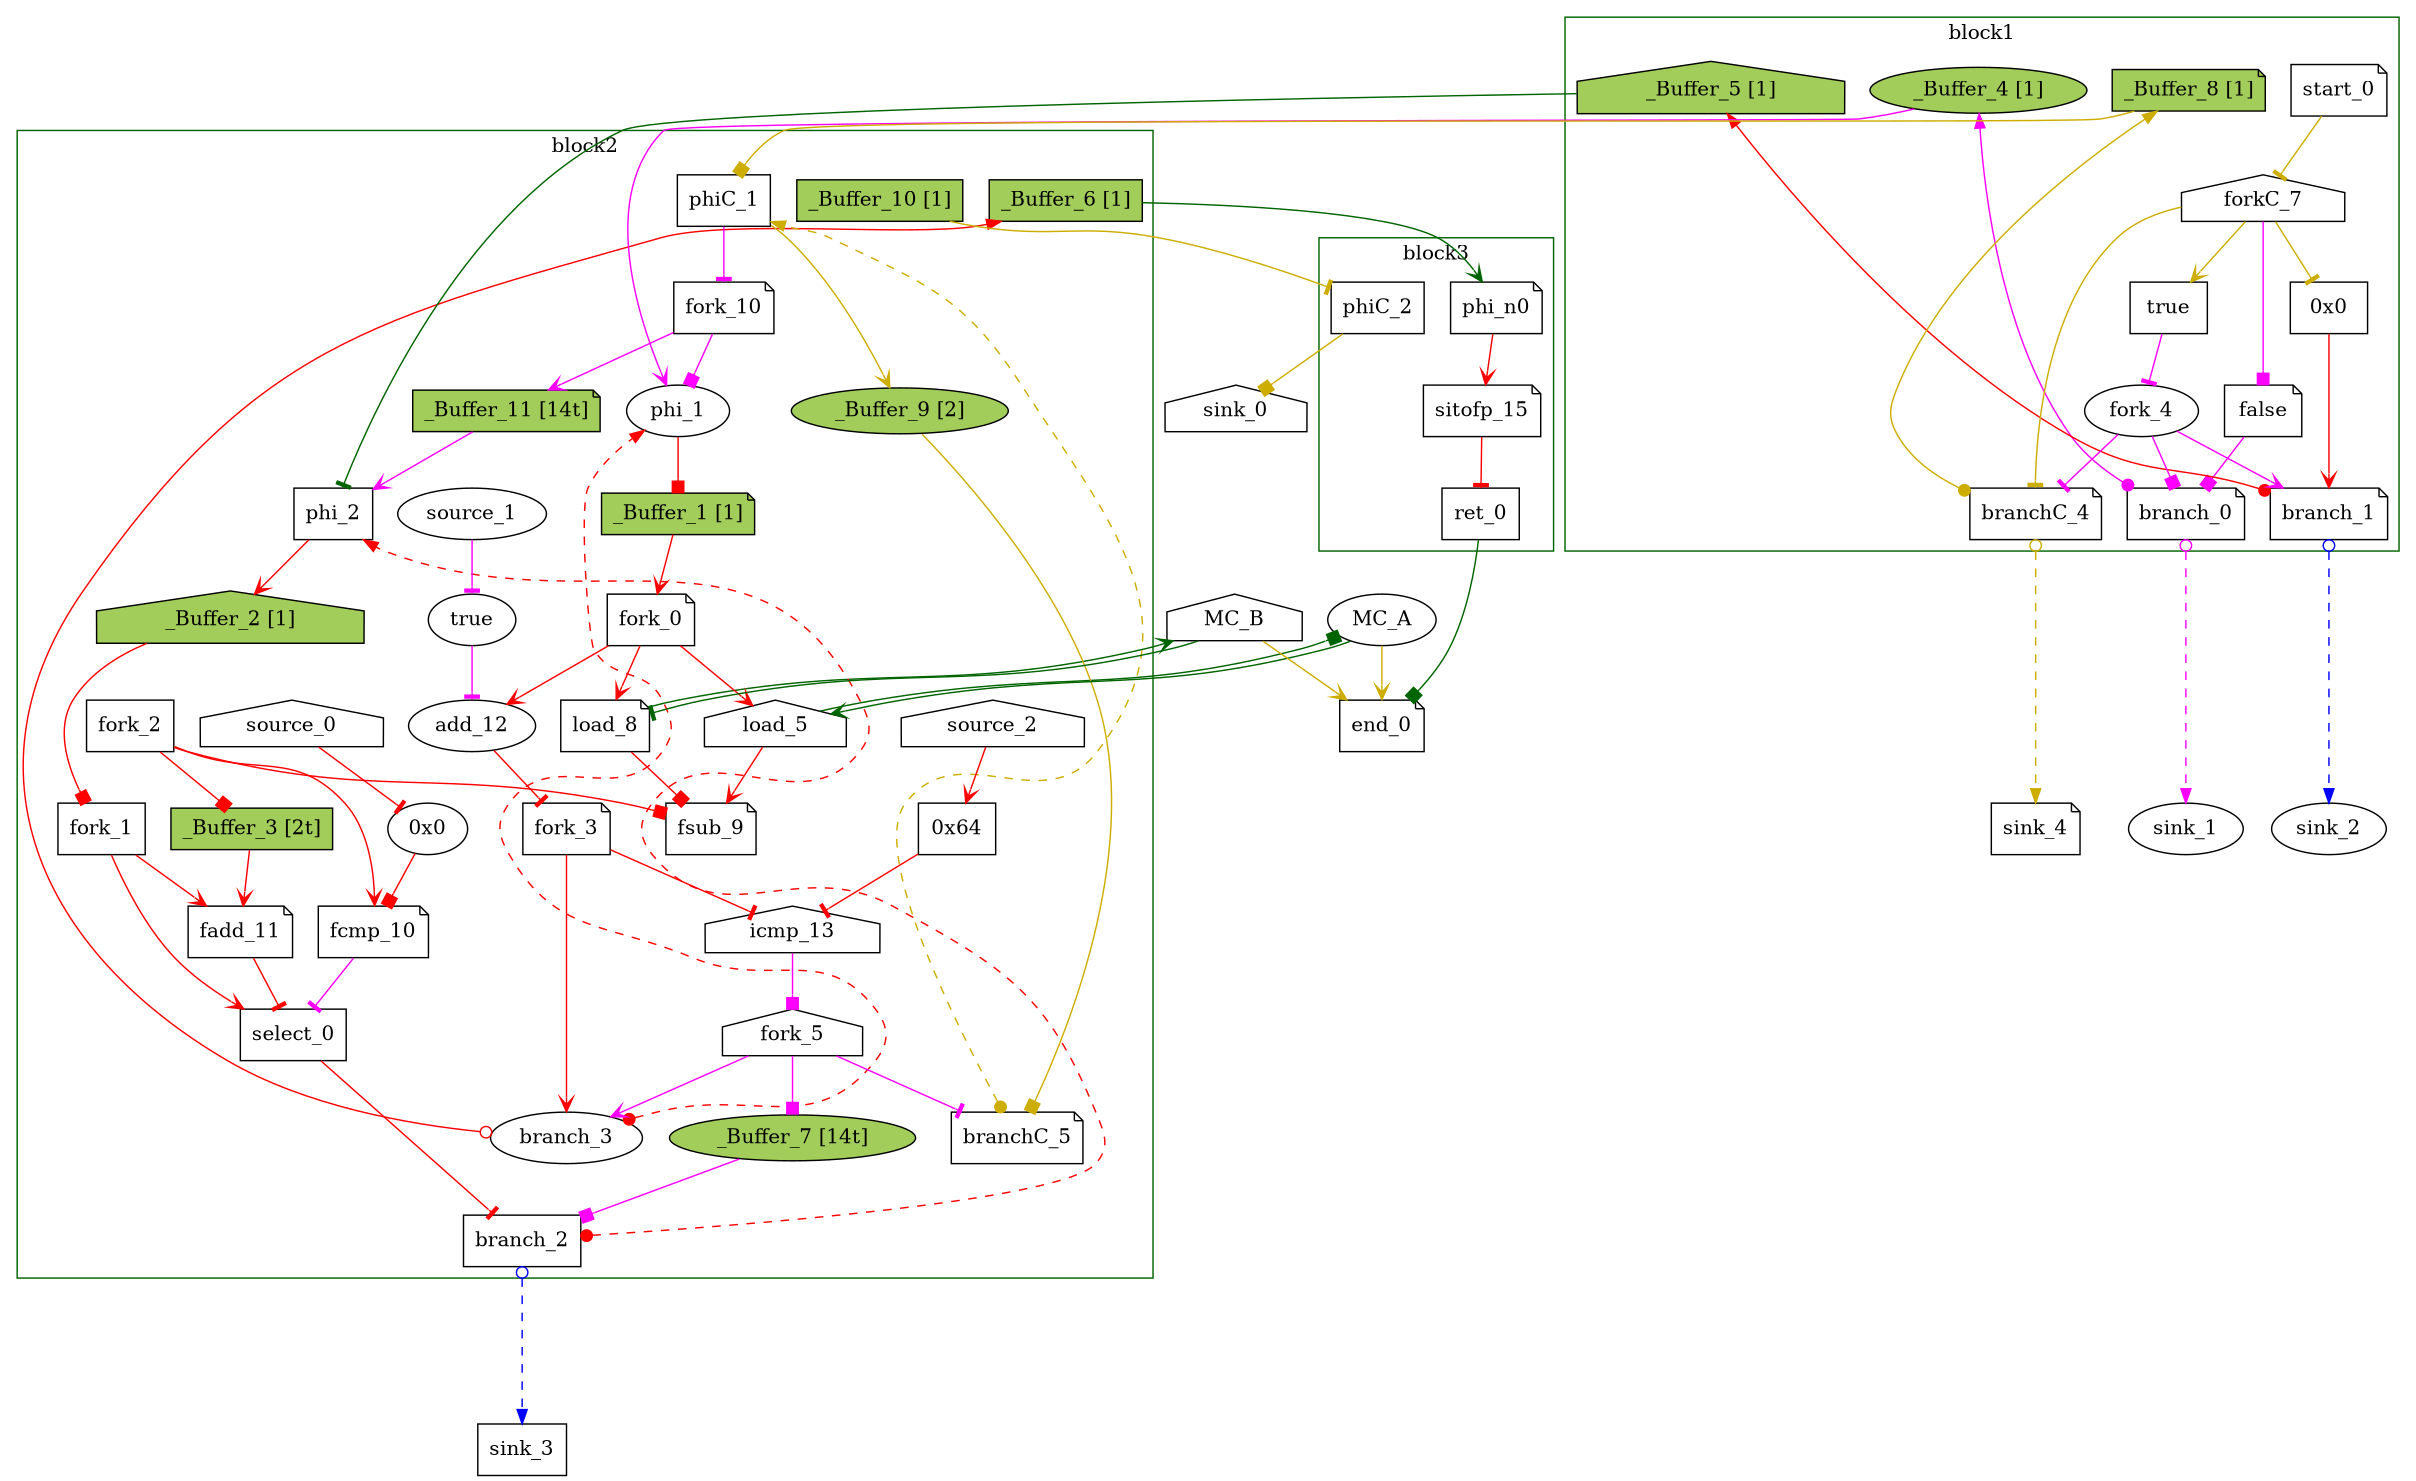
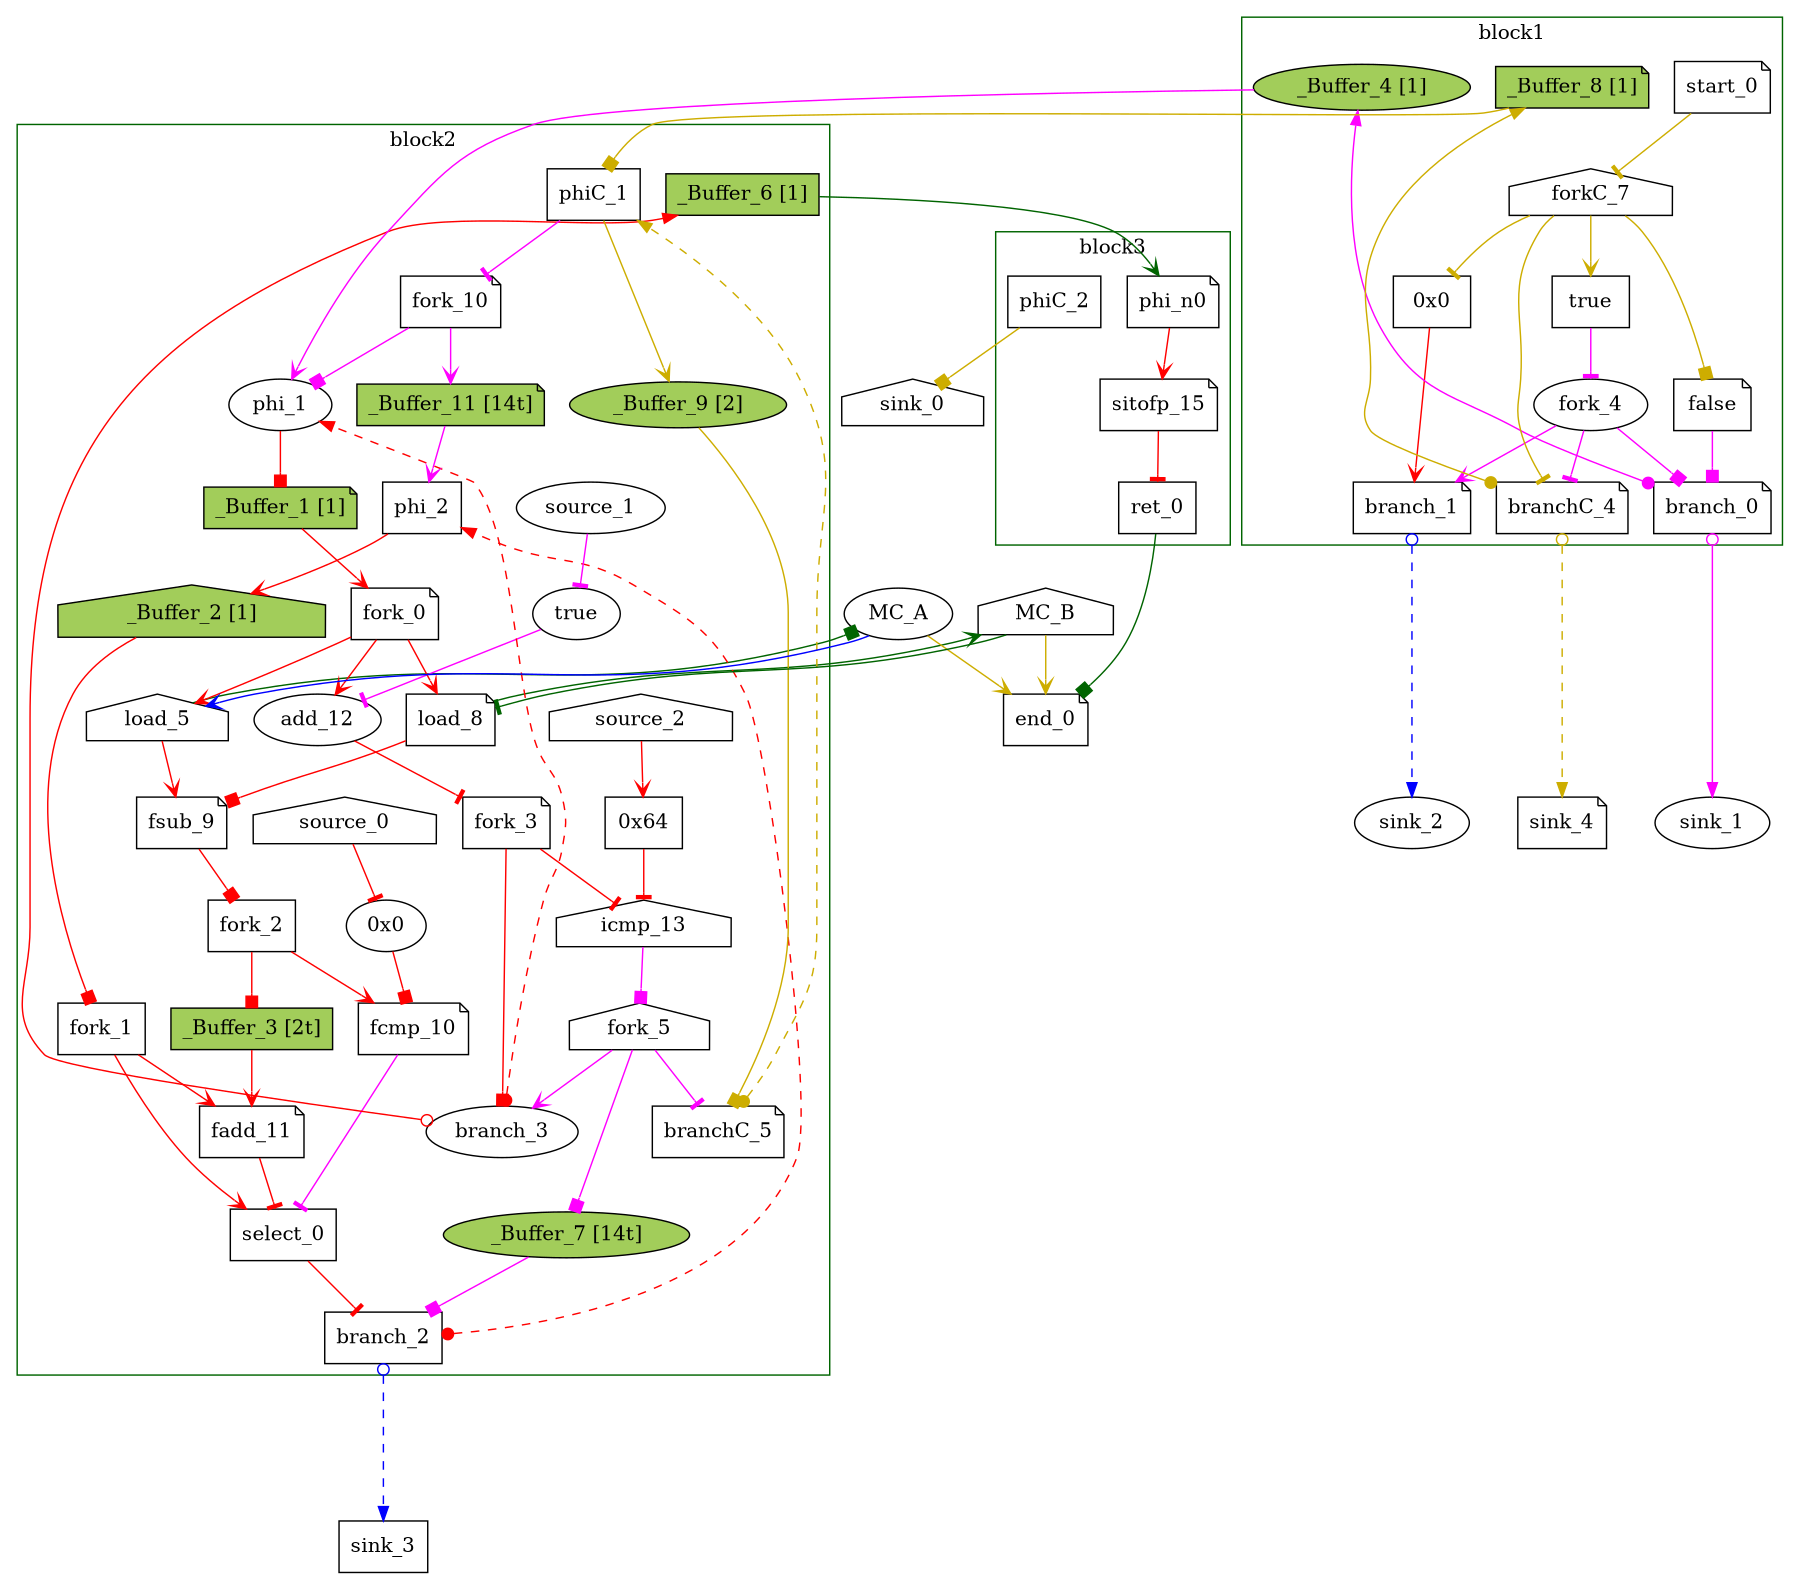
(1711, 90) -> none
(880, 201) -> none
(2263, 296) -> (1674, 285)
(2186, 670) -> (1712, 664)
(1099, 681) -> (545, 675)
(412, 782) -> (213, 869)
(566, 976) -> (504, 970)
